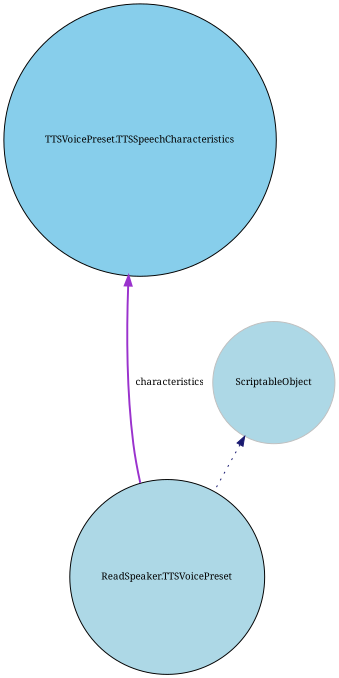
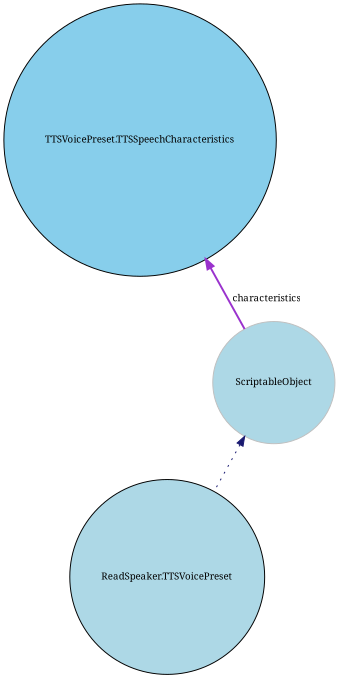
(128, 385) -> (228, 298)
